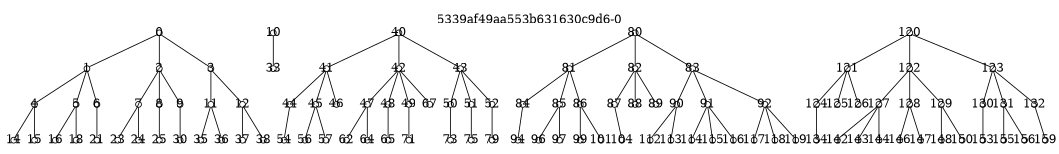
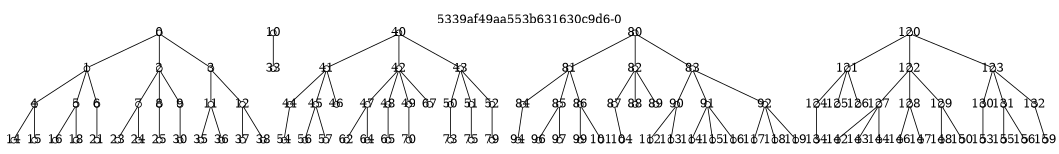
(409, 140) -> (409, 140)
